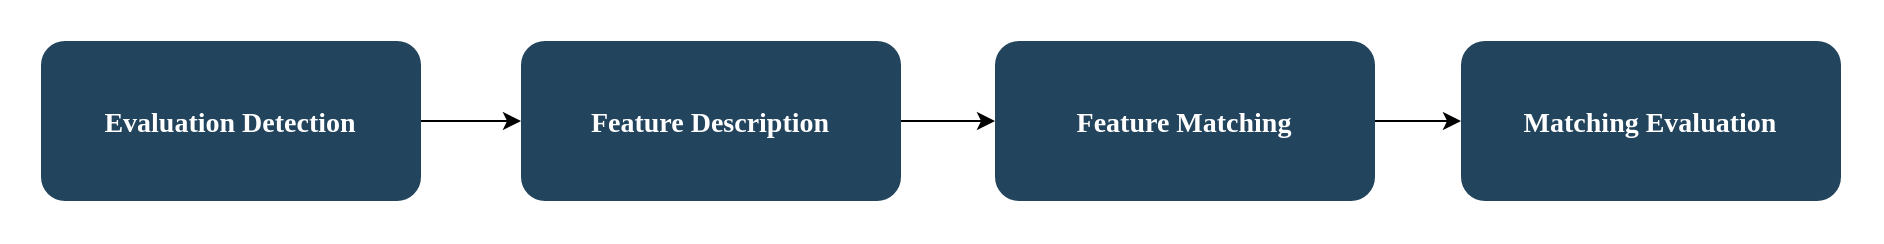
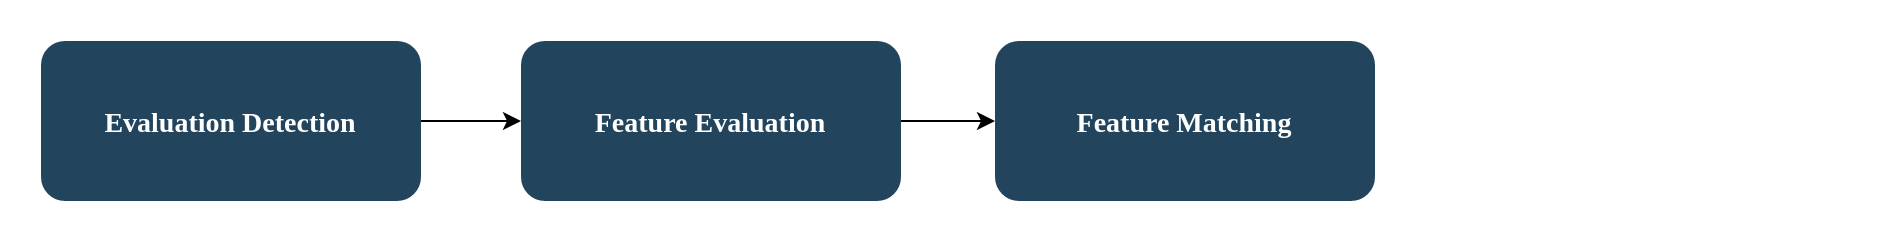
(1411, 121) -> none
(1651, 121) -> none
(710, 123) -> (710, 123)
